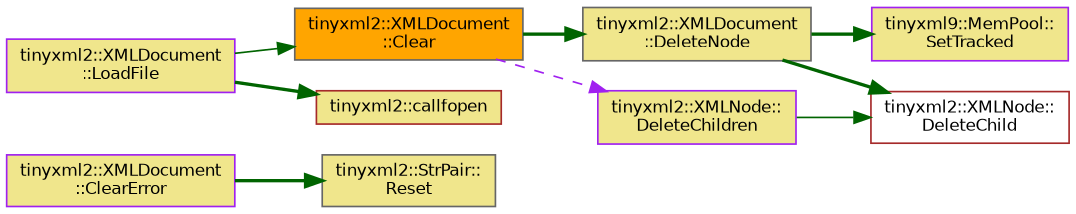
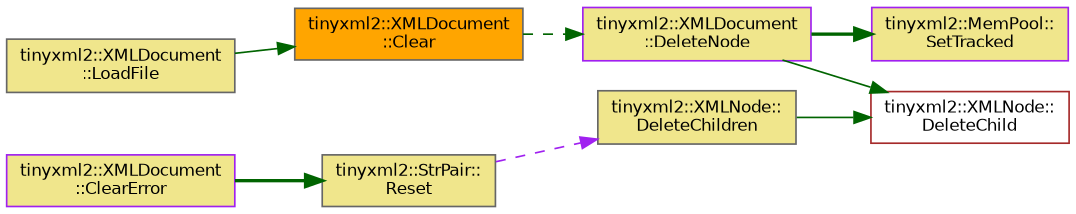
(544, 34) -> (544, 34)
(697, 34) -> (697, 34)
(970, 34) -> (970, 34)
(121, 66) -> (121, 66)
(543, 73) -> (538, 152)
(827, 74) -> (827, 74)
(409, 107) -> none
(697, 117) -> (697, 117)
